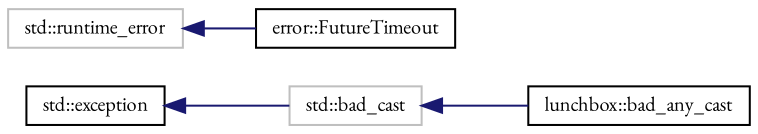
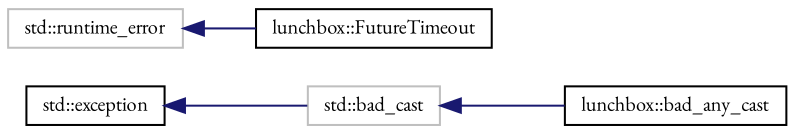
(356, 28) -> (374, 28)
